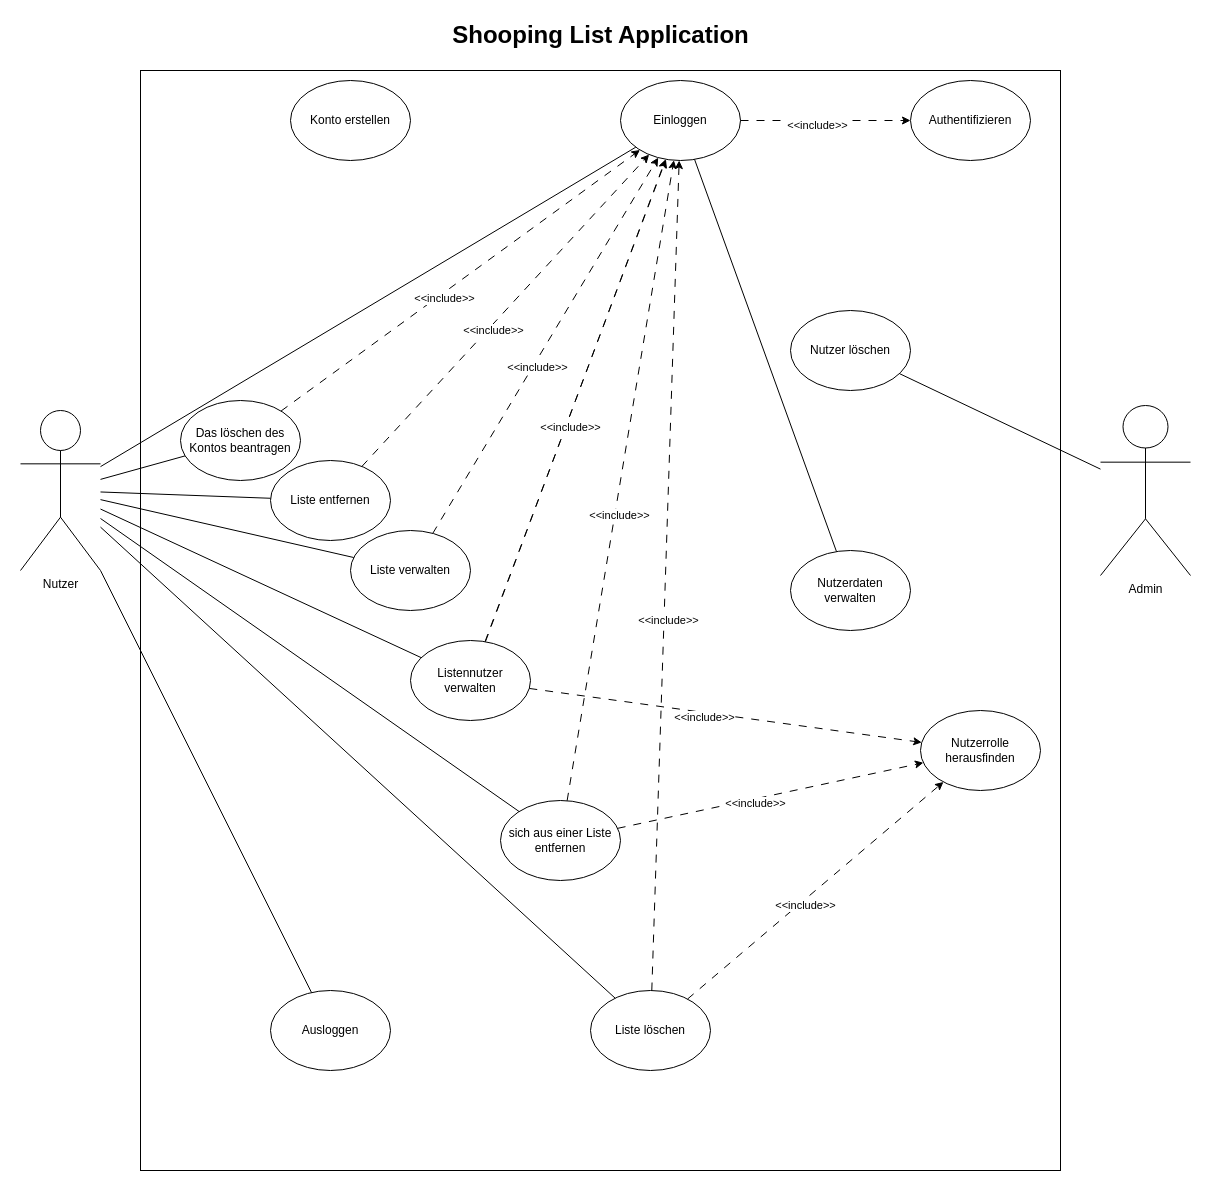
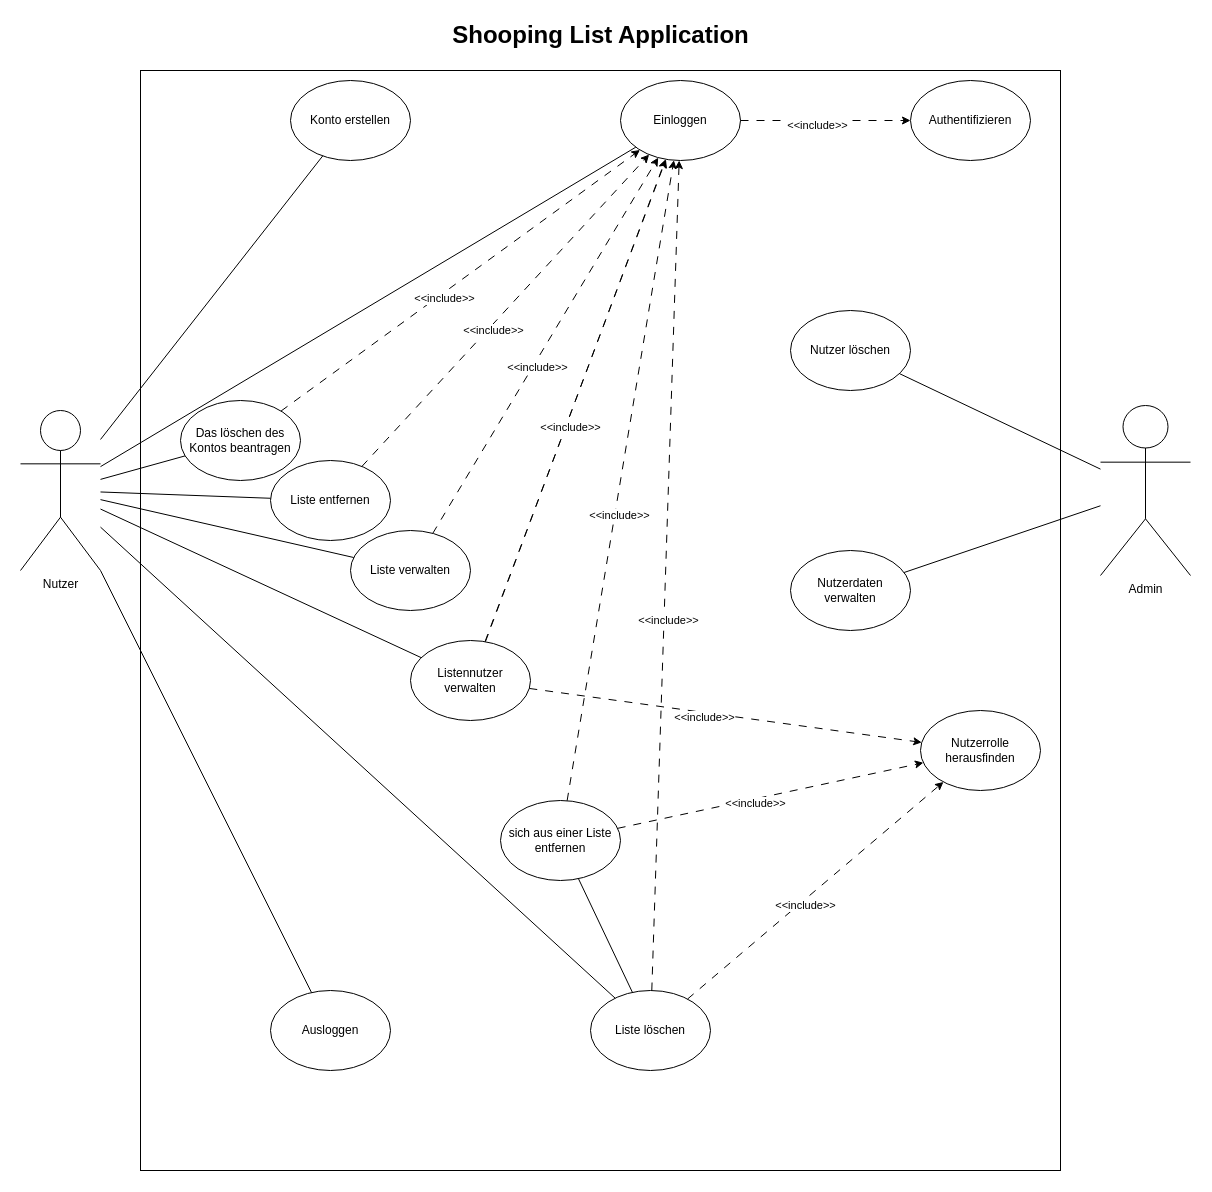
none -> (212, 298)
(766, 356) -> (1002, 539)
(310, 665) -> (605, 935)
